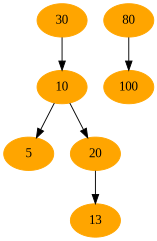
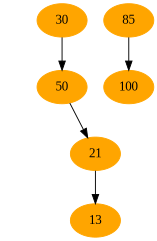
(129, 20) -> (129, 20)
(62, 87) -> (62, 87)
(29, 154) -> none
(95, 154) -> (95, 154)
